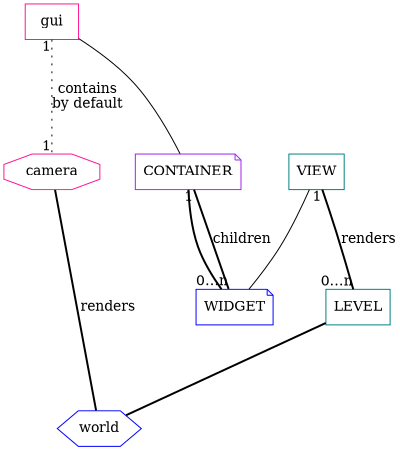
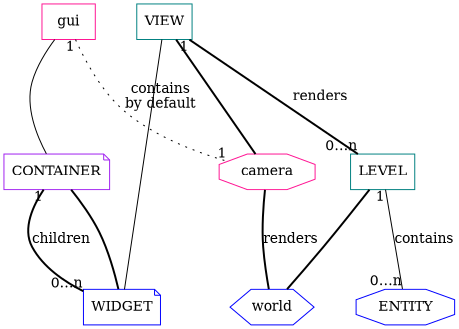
none -> (216, 97)
none -> (405, 307)
